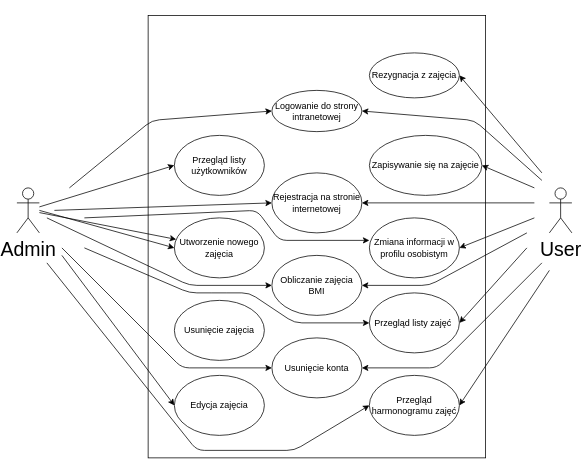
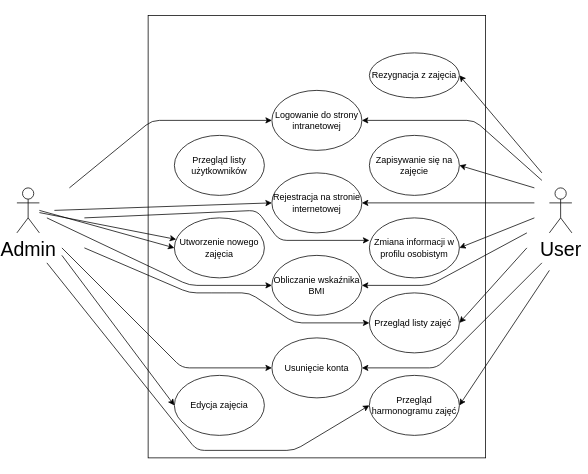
(317, 111) -> (317, 120)
(426, 165) -> (414, 165)
(105, 187) -> none
(317, 285) -> (317, 285)
(219, 330) -> none
